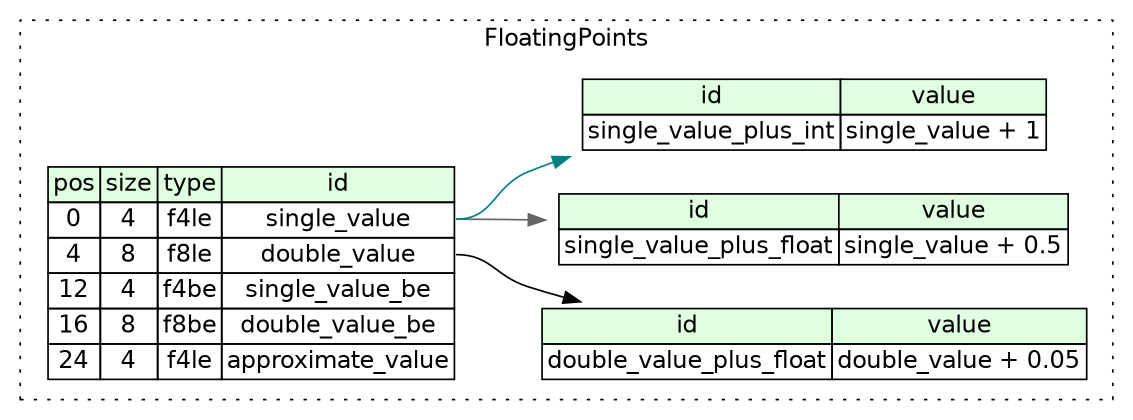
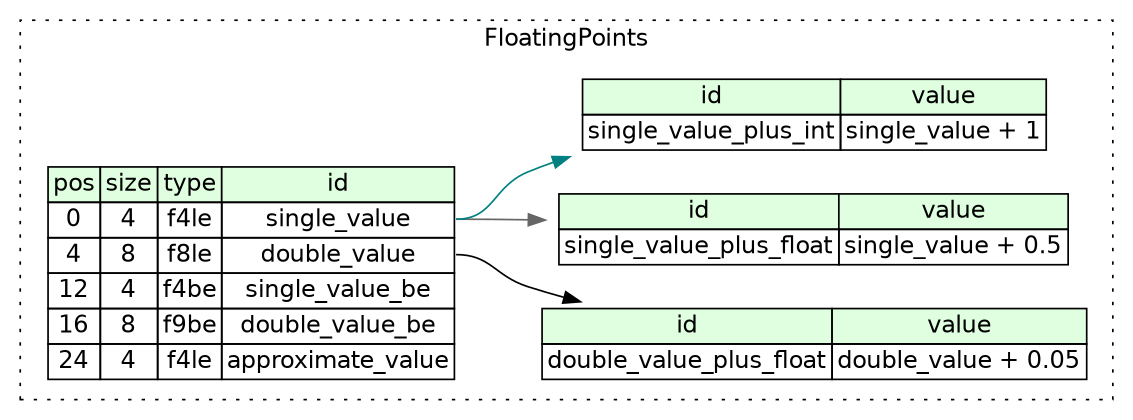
(190, 325) -> (190, 325)
